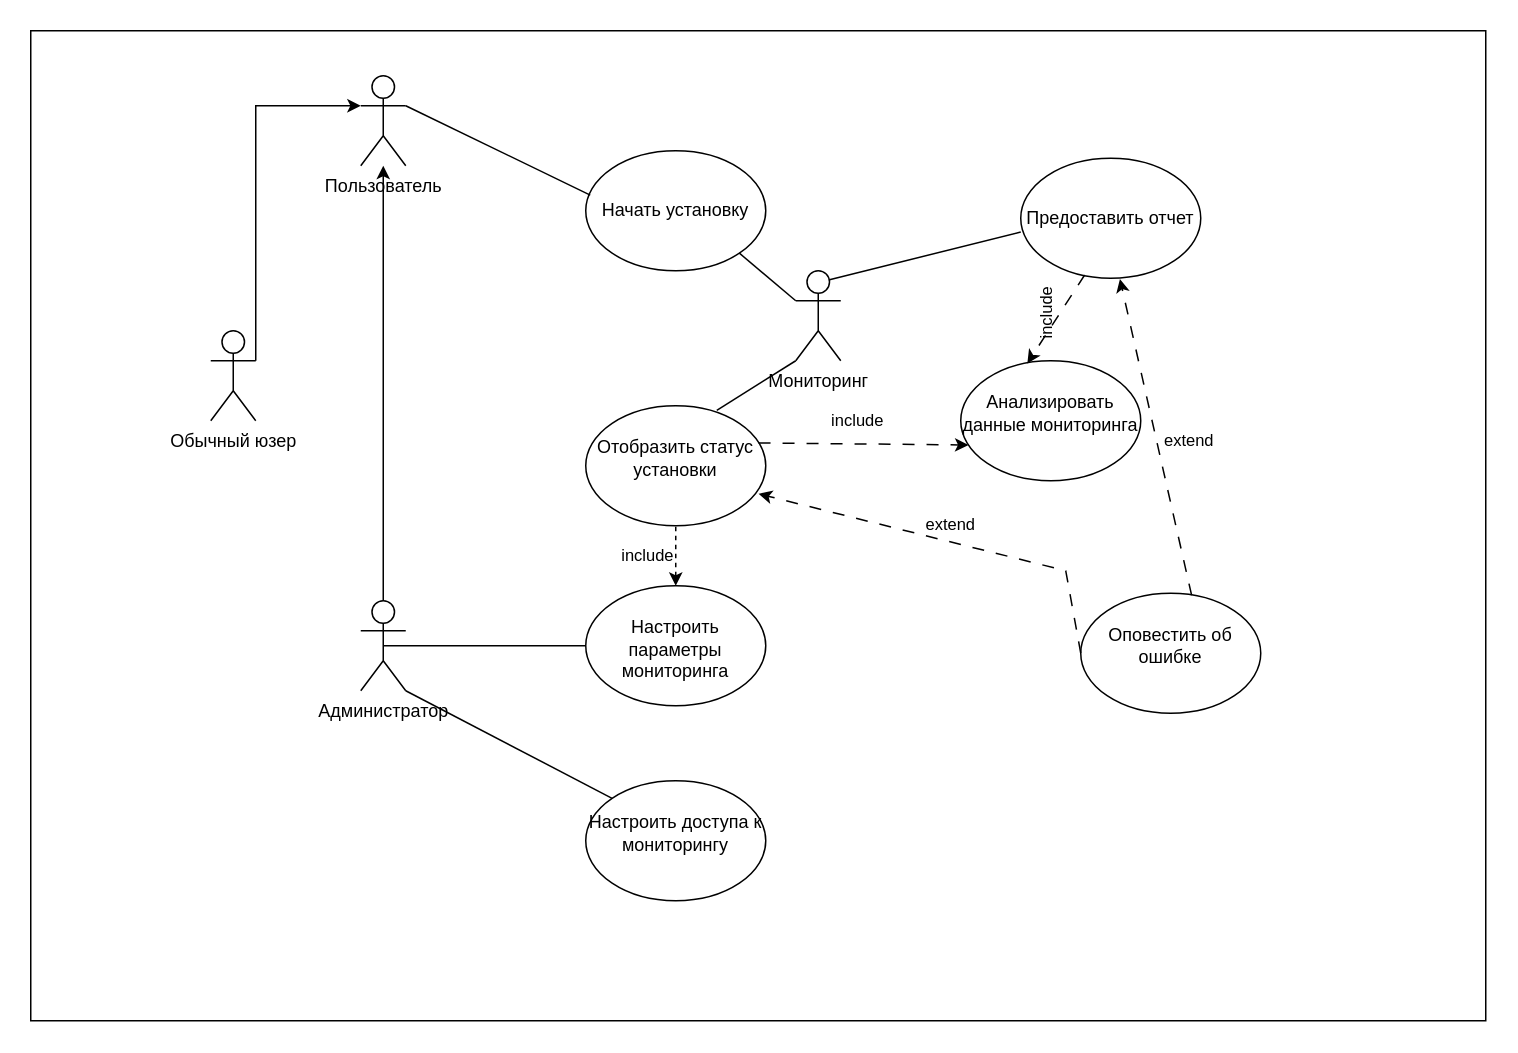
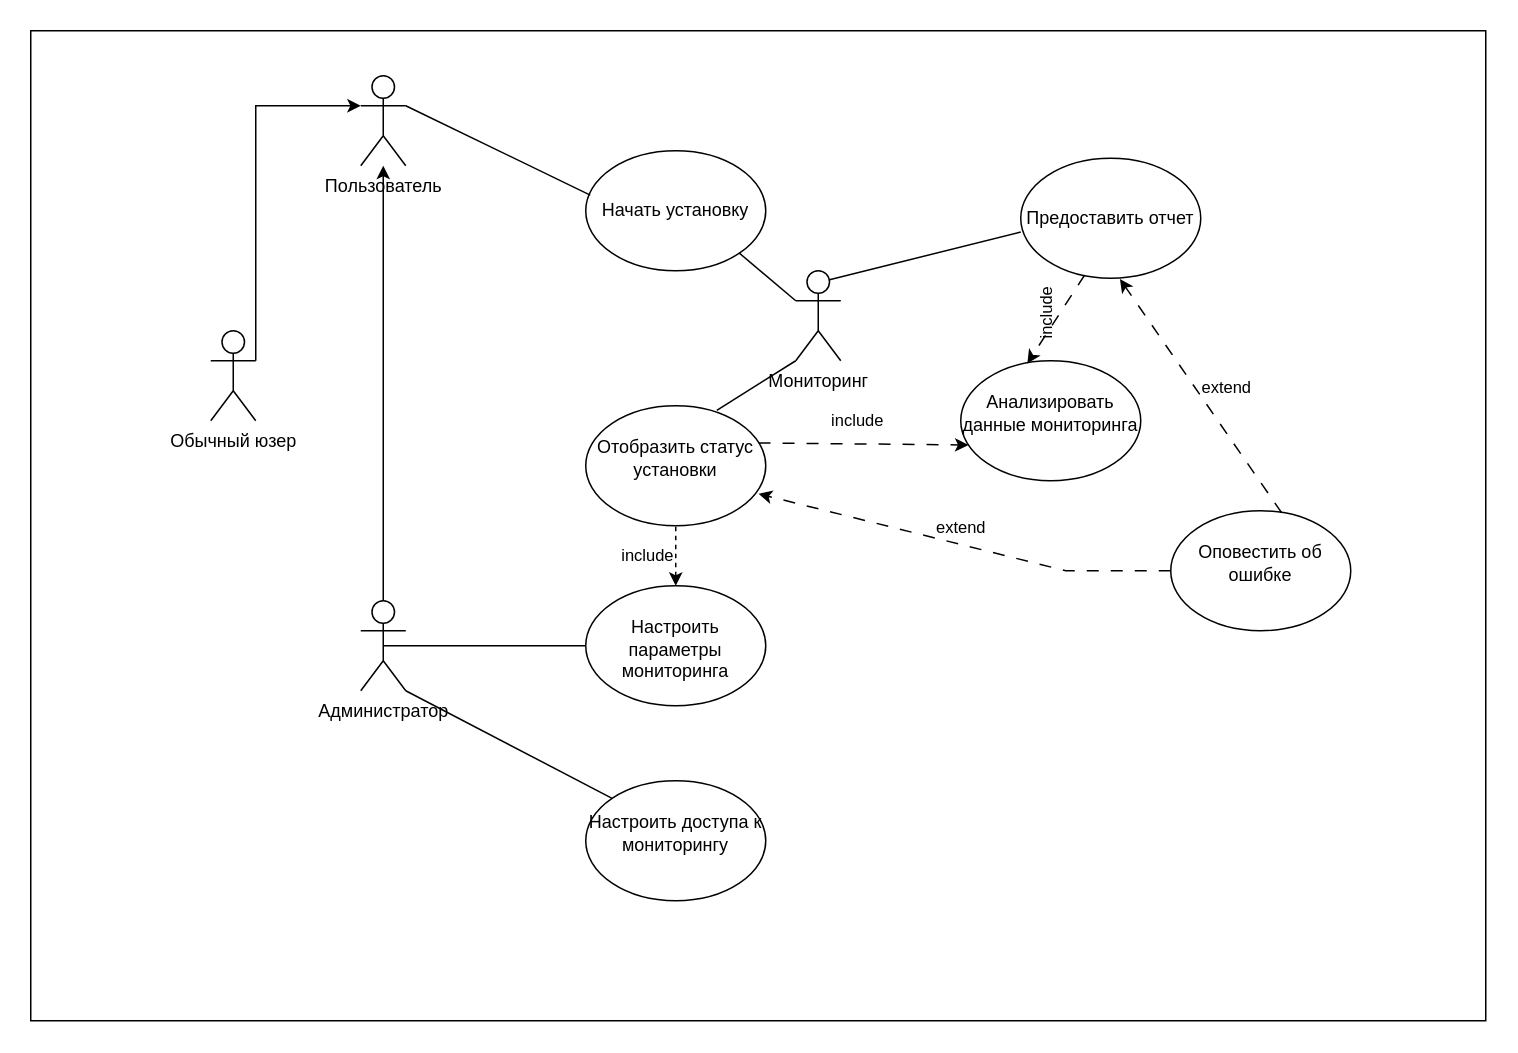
(1171, 653) -> (1261, 571)
